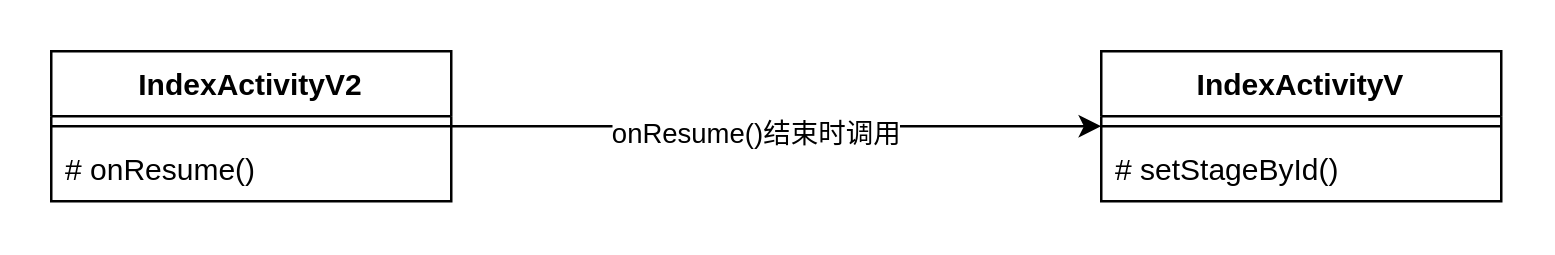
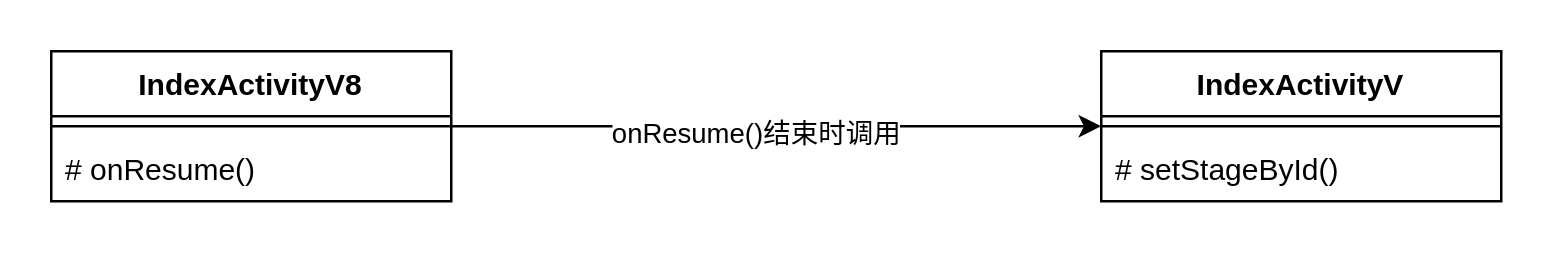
(251, 87) -> (251, 87)
